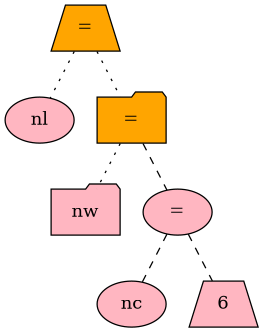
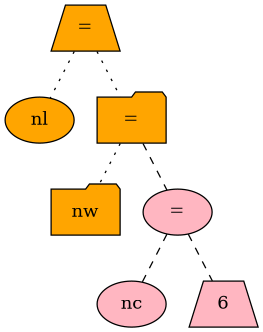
(40, 120) -> (40, 120)
(86, 212) -> (86, 212)
